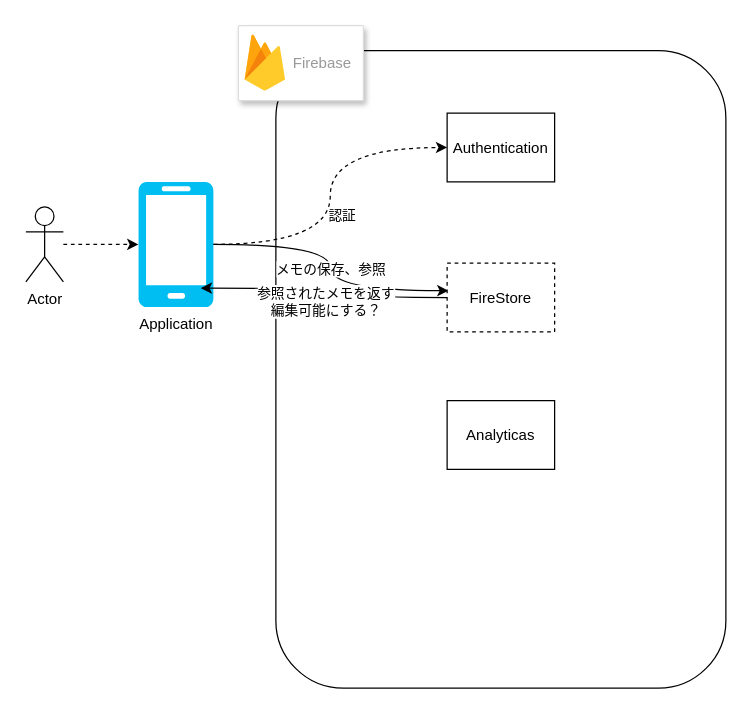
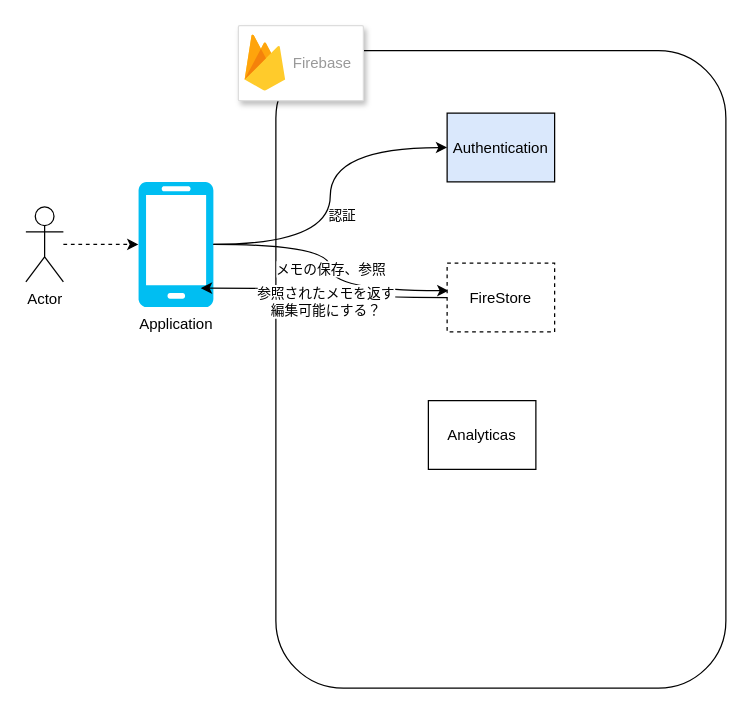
(501, 148) -> (501, 148)
(331, 186) -> (331, 186)
(501, 435) -> (482, 435)
